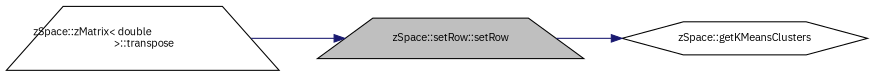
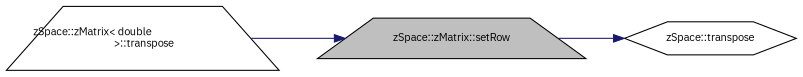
(451, 38) -> (452, 38)
(745, 38) -> (710, 38)
